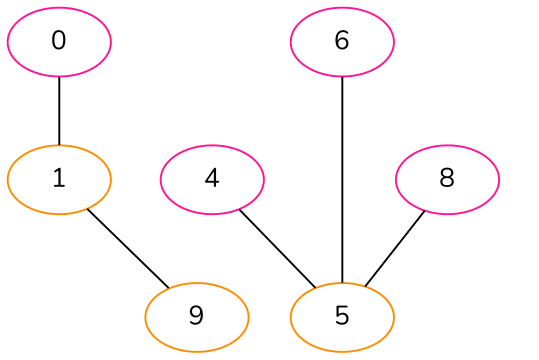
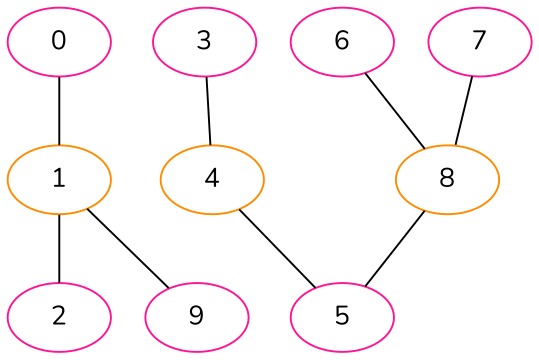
none -> (205, 42)
none -> (480, 42)
(212, 180) -> (212, 180)
(342, 180) -> (395, 111)
(448, 180) -> (448, 180)
none -> (59, 317)
(197, 317) -> (197, 317)
(342, 317) -> (342, 317)
